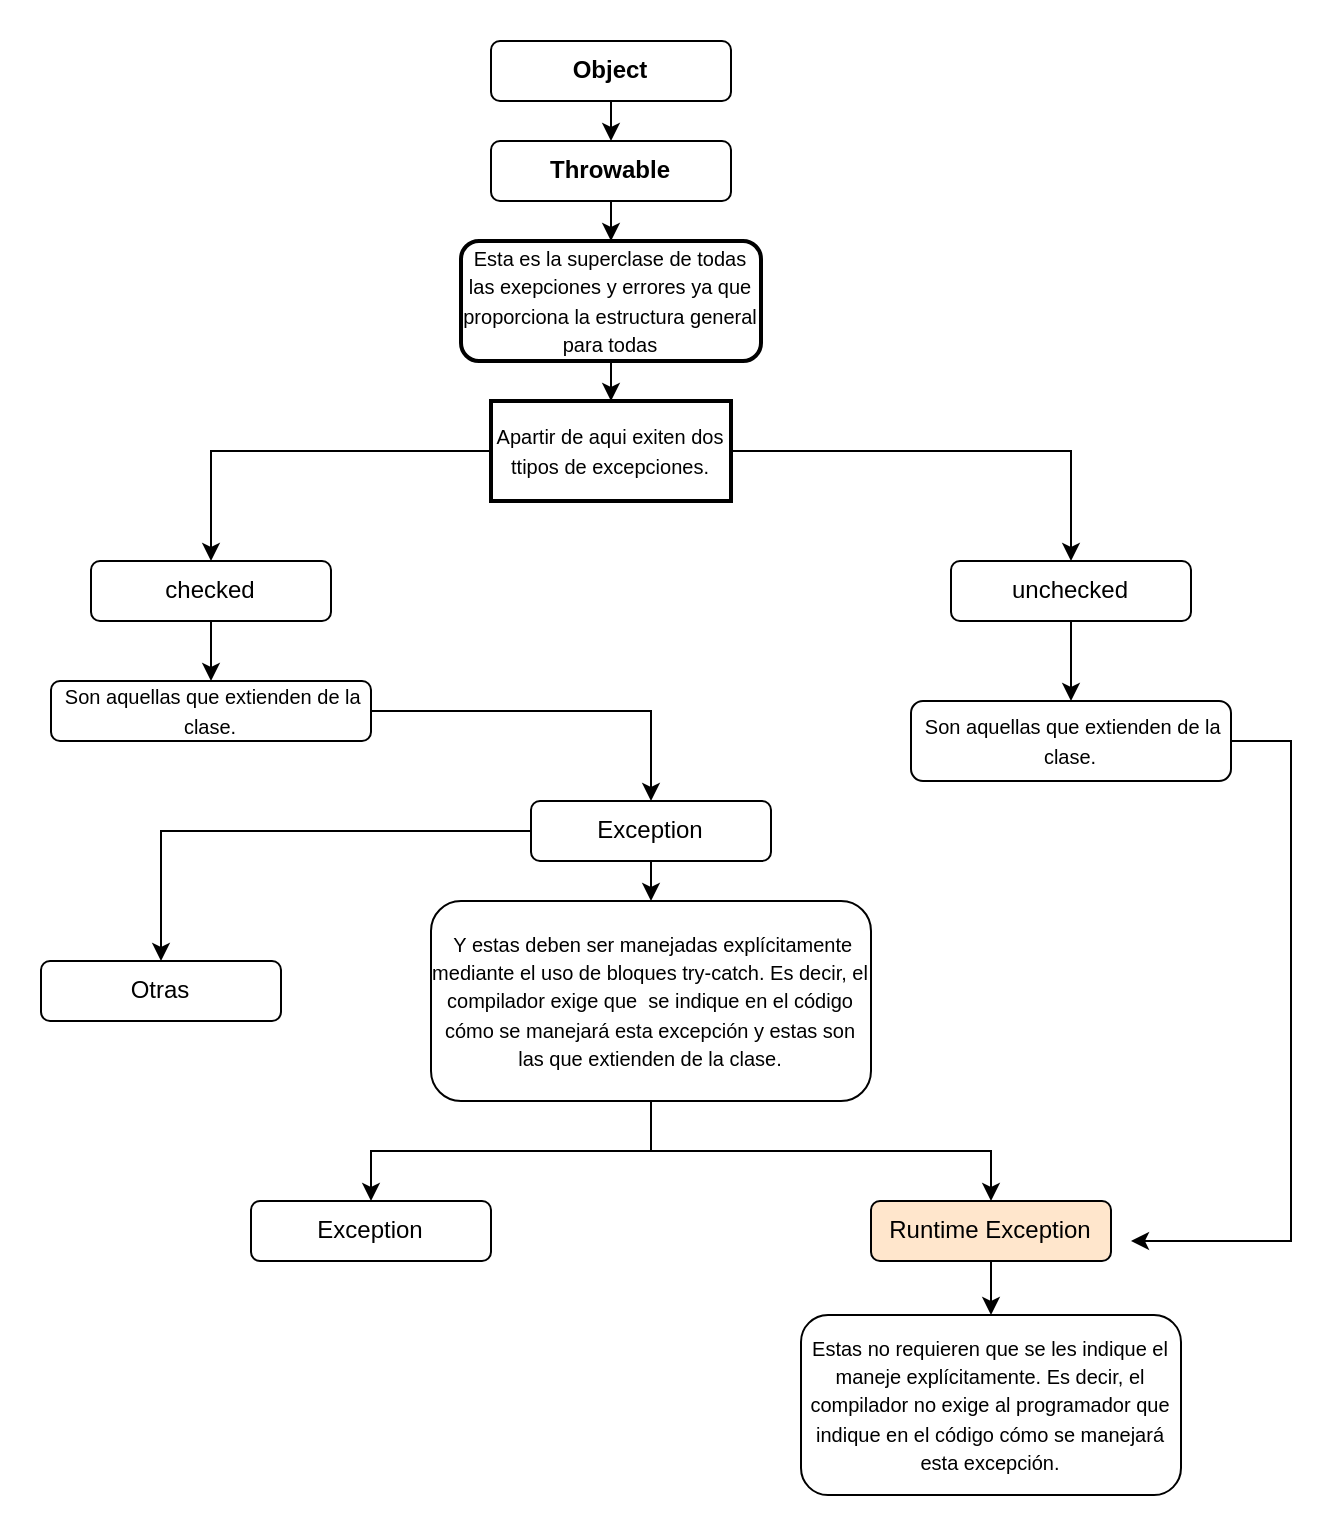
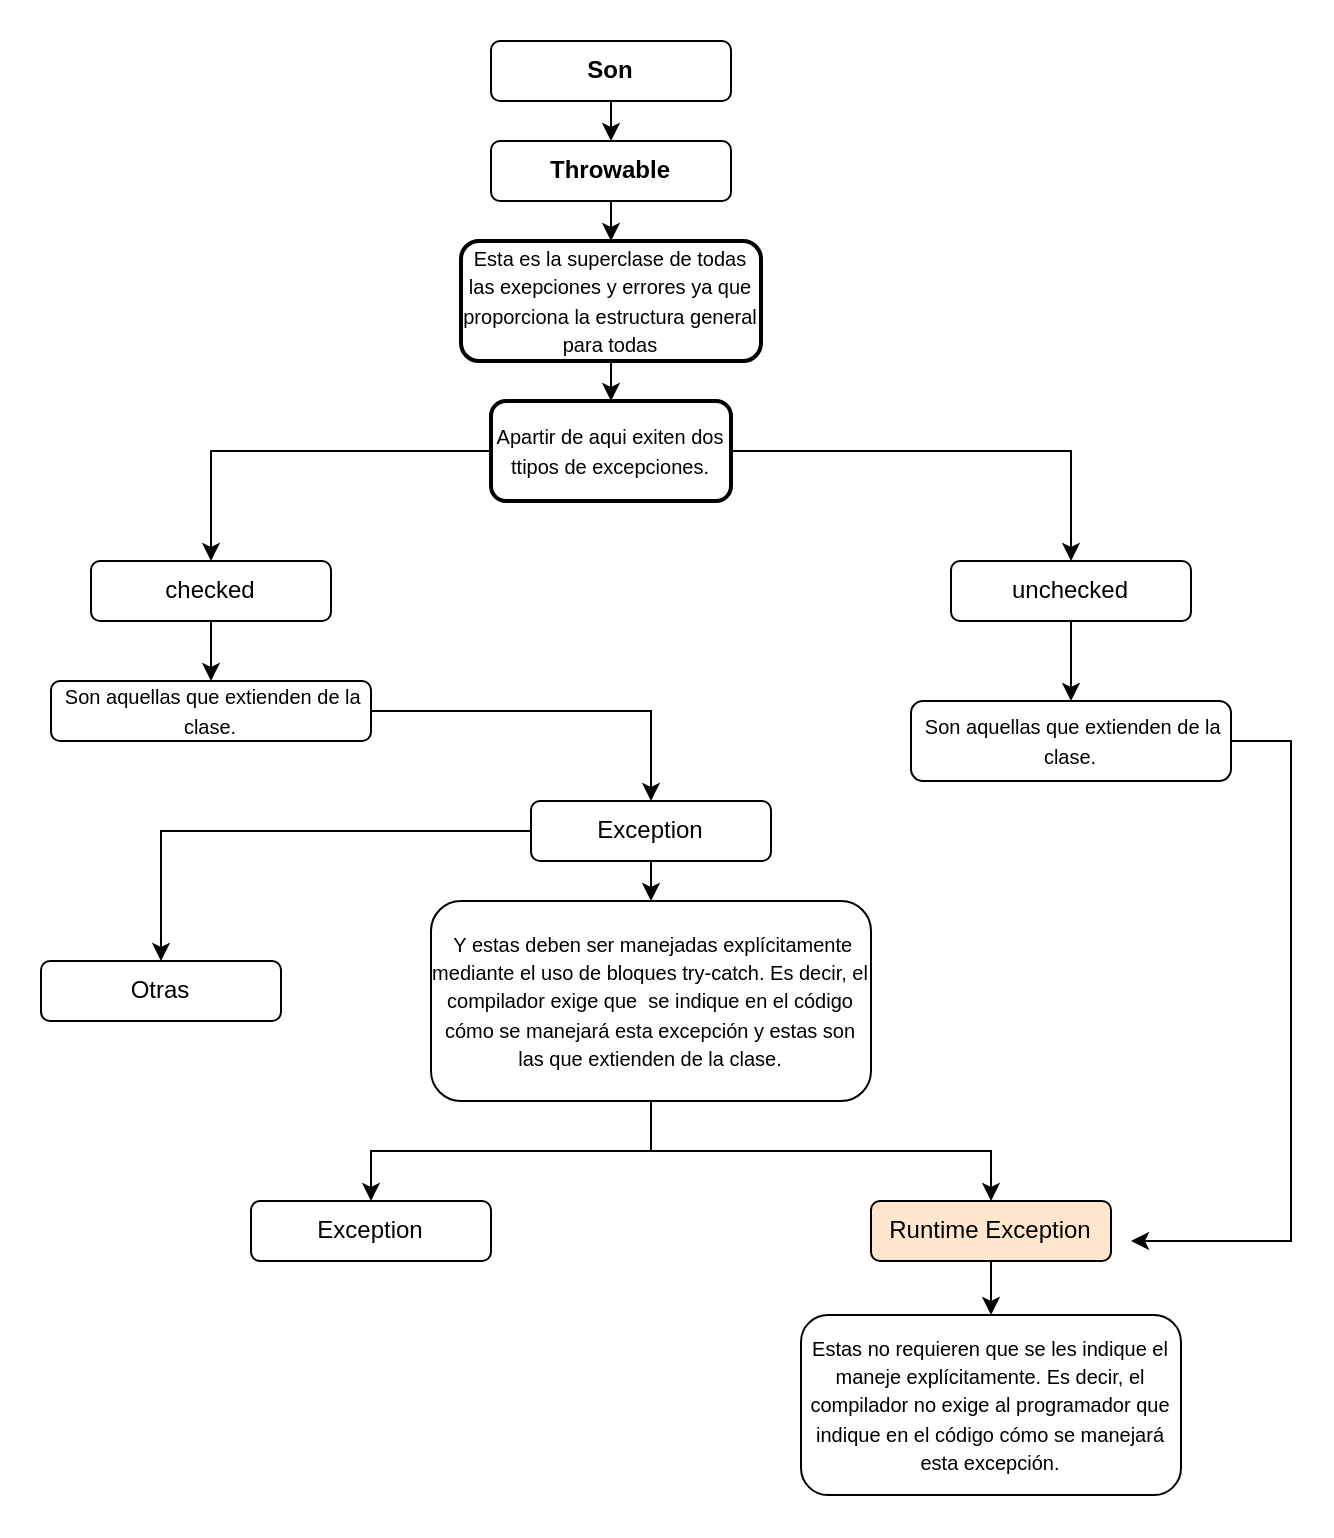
(611, 71) -> (611, 71)
(611, 451) -> (611, 451)
